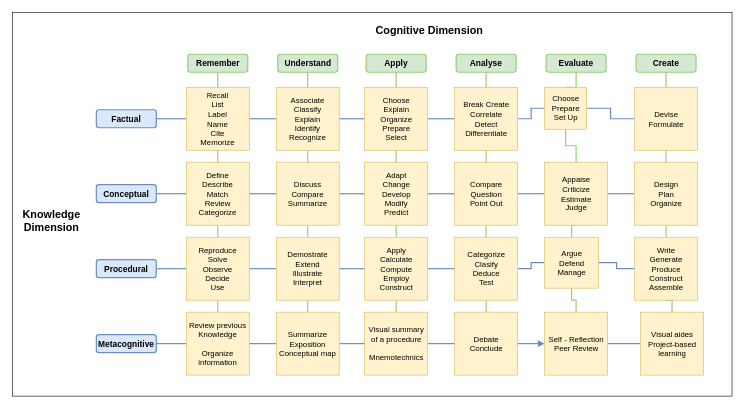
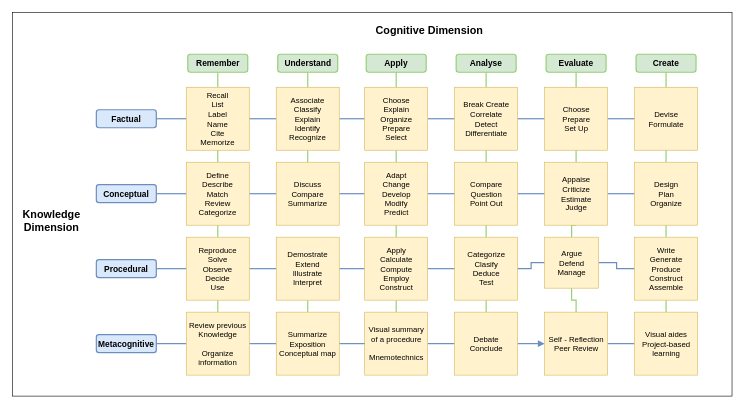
(566, 108) -> (576, 119)
(308, 231) -> none
(672, 344) -> (666, 344)
